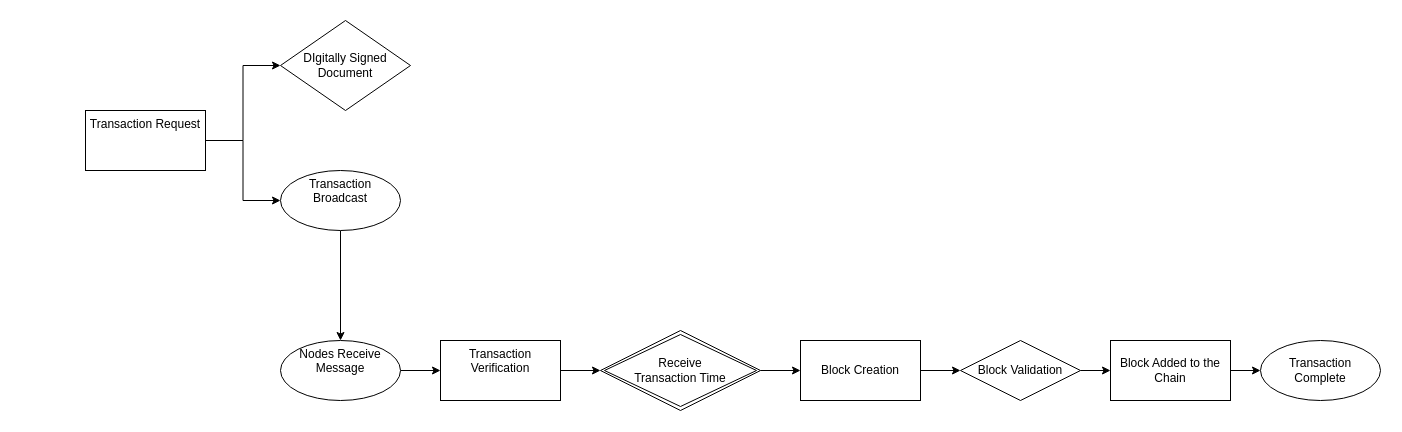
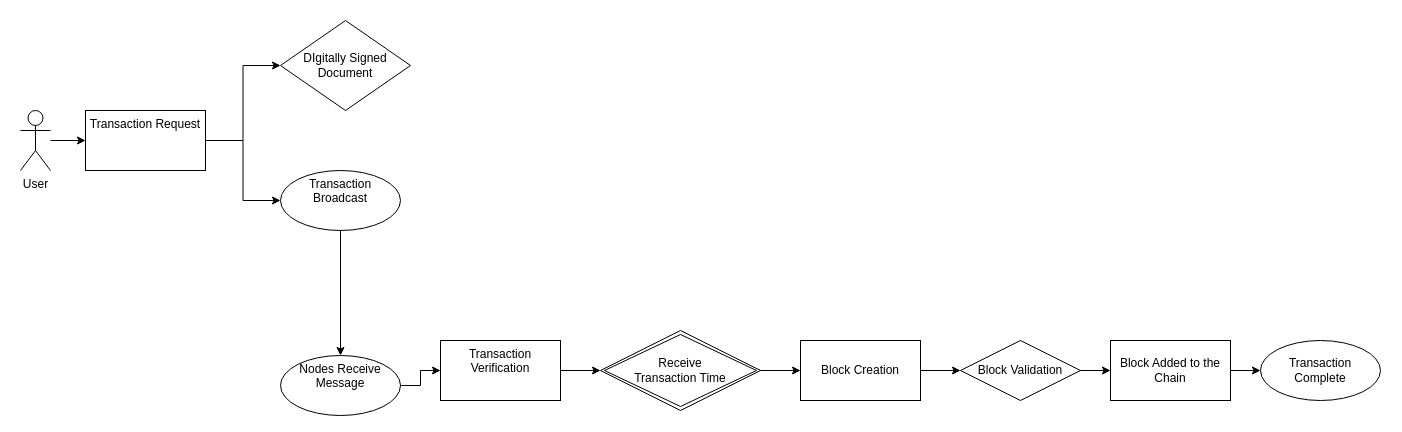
none -> (36, 141)
none -> (70, 141)
(341, 371) -> (341, 386)
